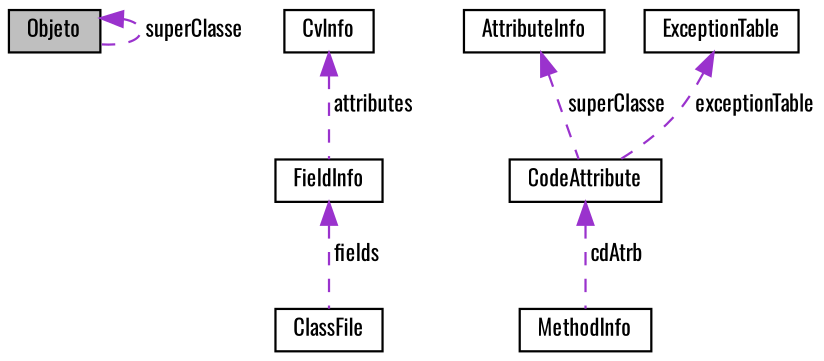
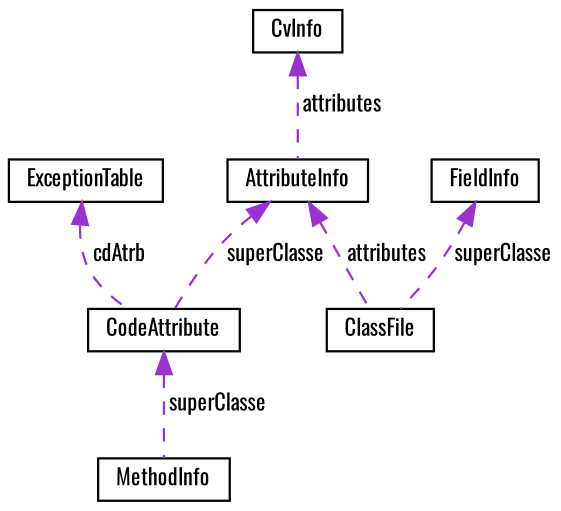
(55, 31) -> none
(753, 106) -> (117, 255)
(329, 117) -> (298, 117)
(355, 255) -> (501, 255)
(615, 255) -> (215, 405)
none -> (345, 265)
